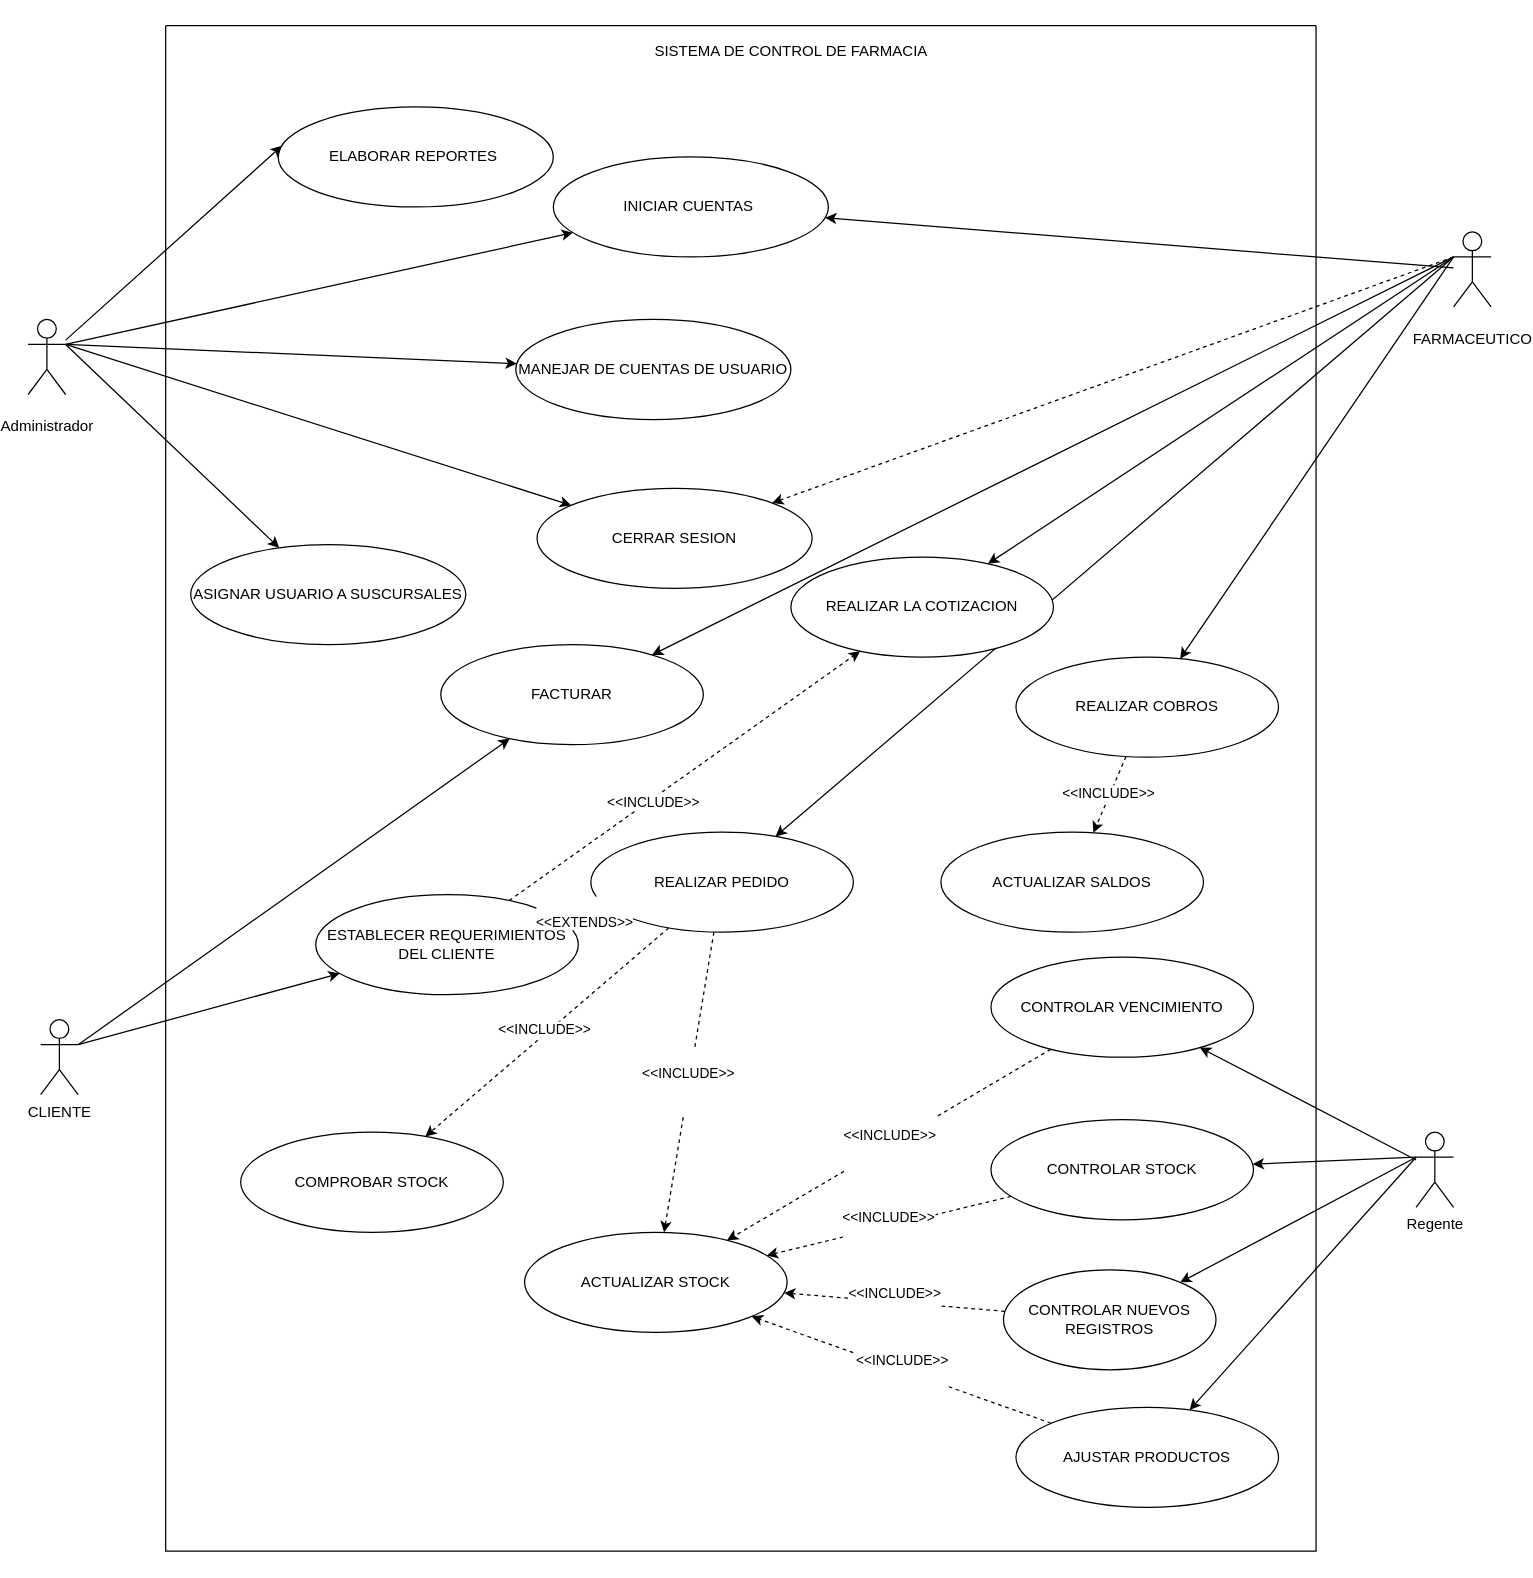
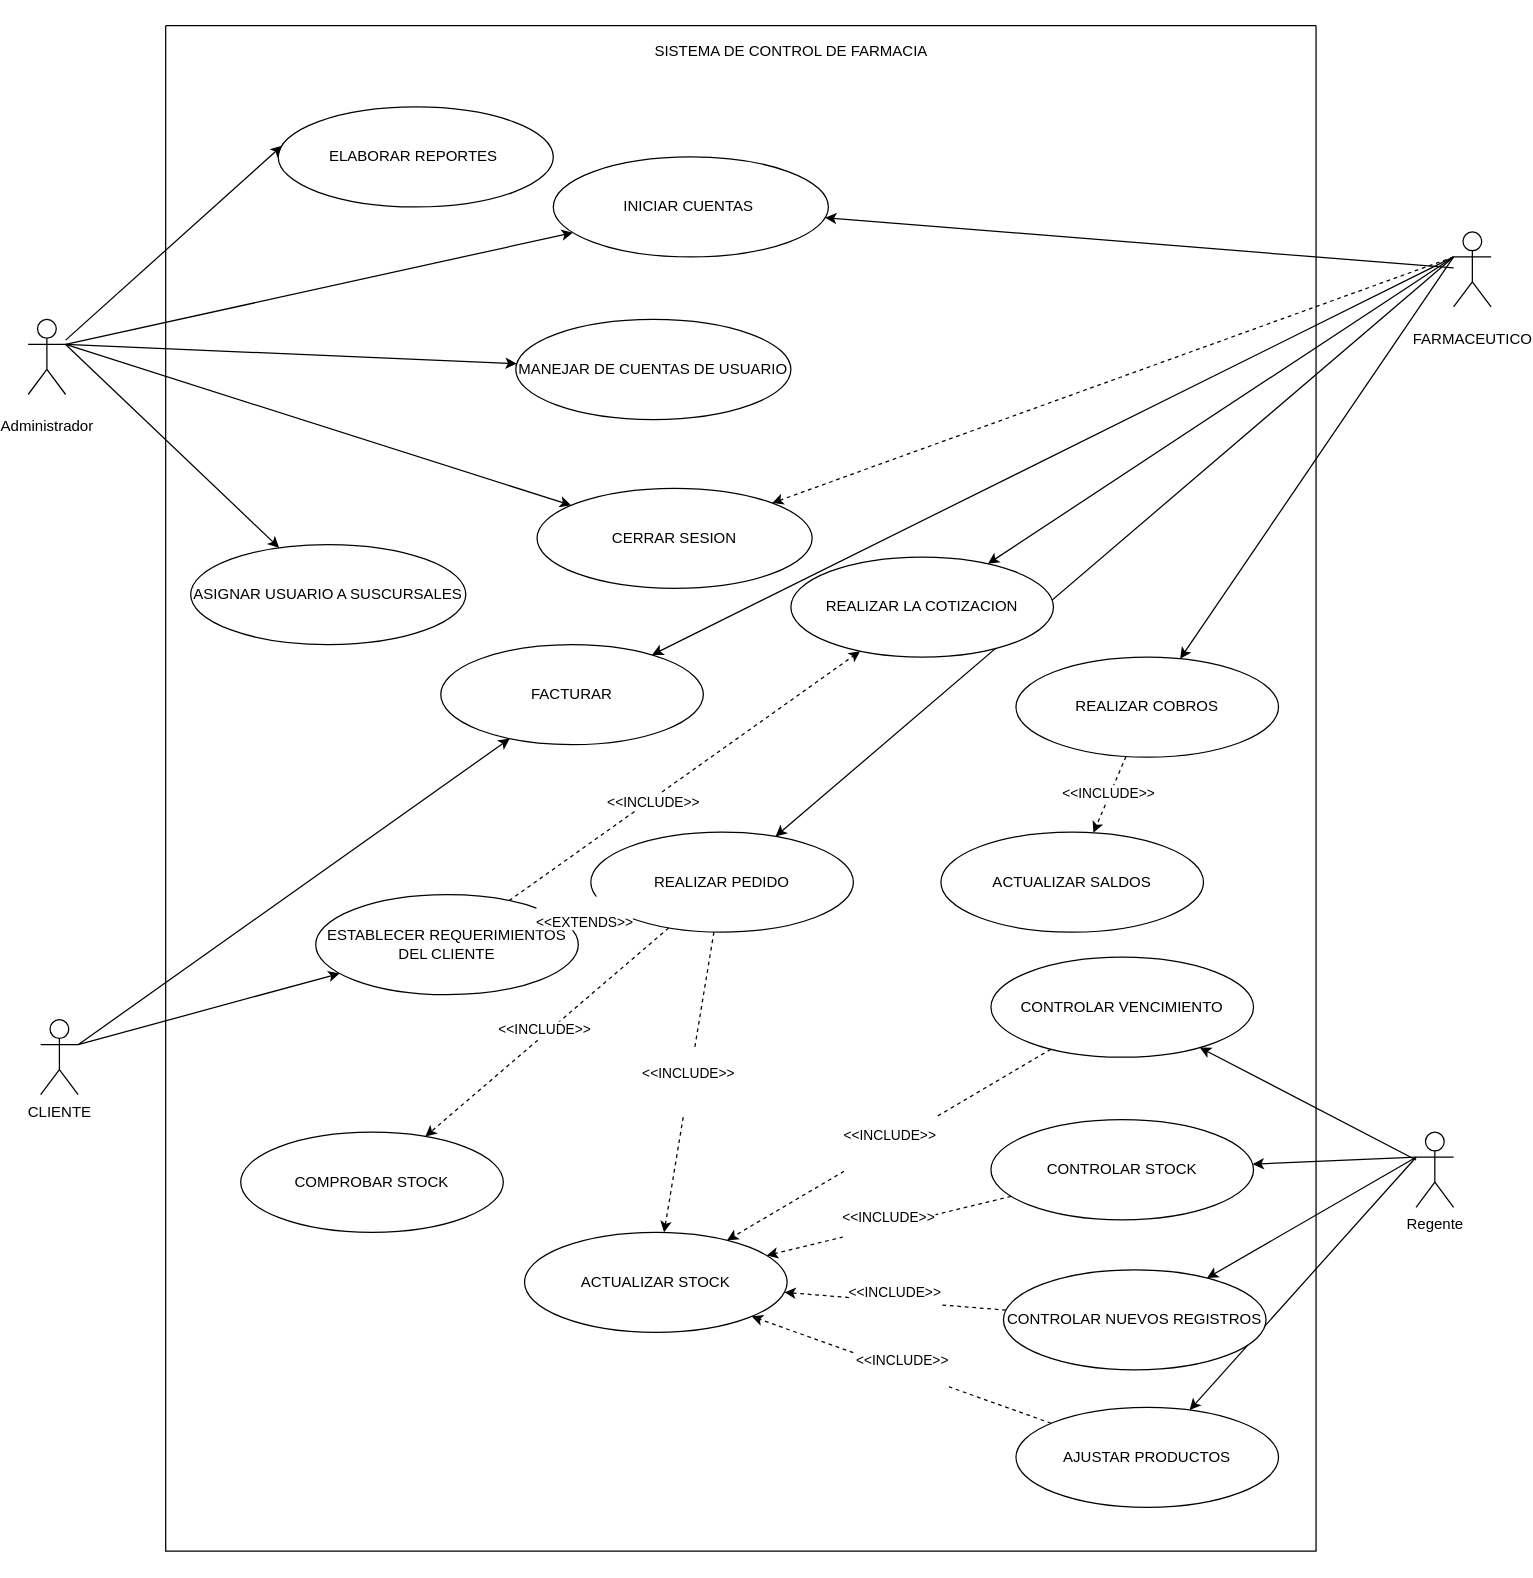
(1109, 1319) -> (1134, 1319)
